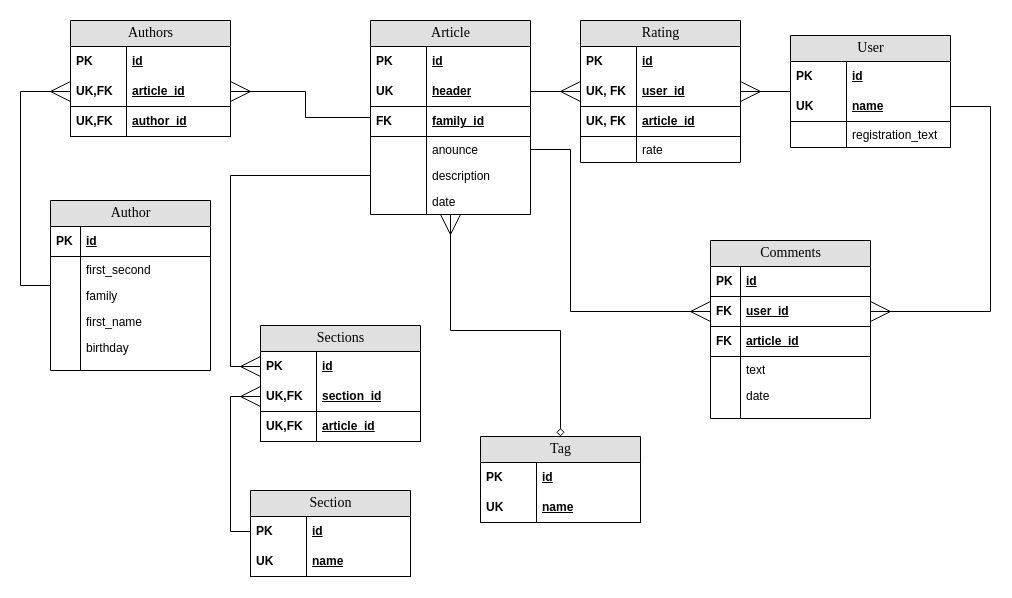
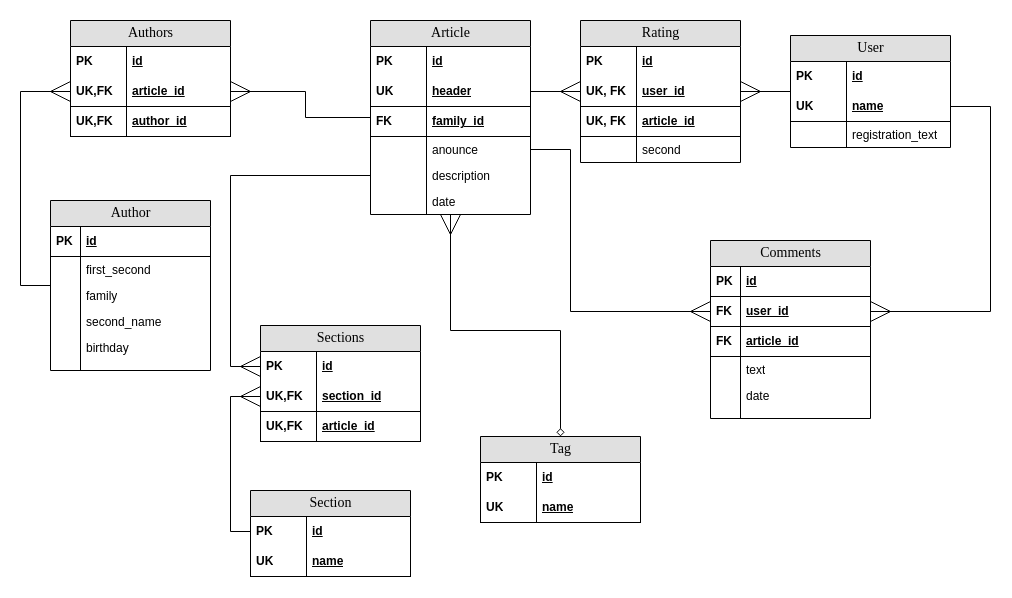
(656, 151) -> (663, 151)
(119, 323) -> (123, 323)
